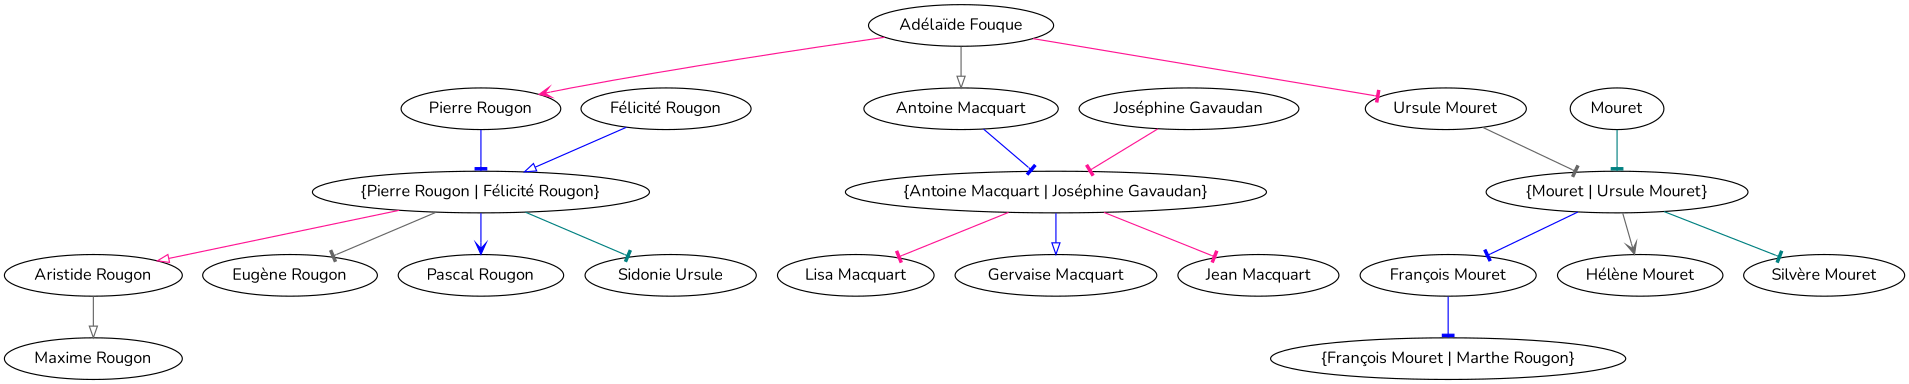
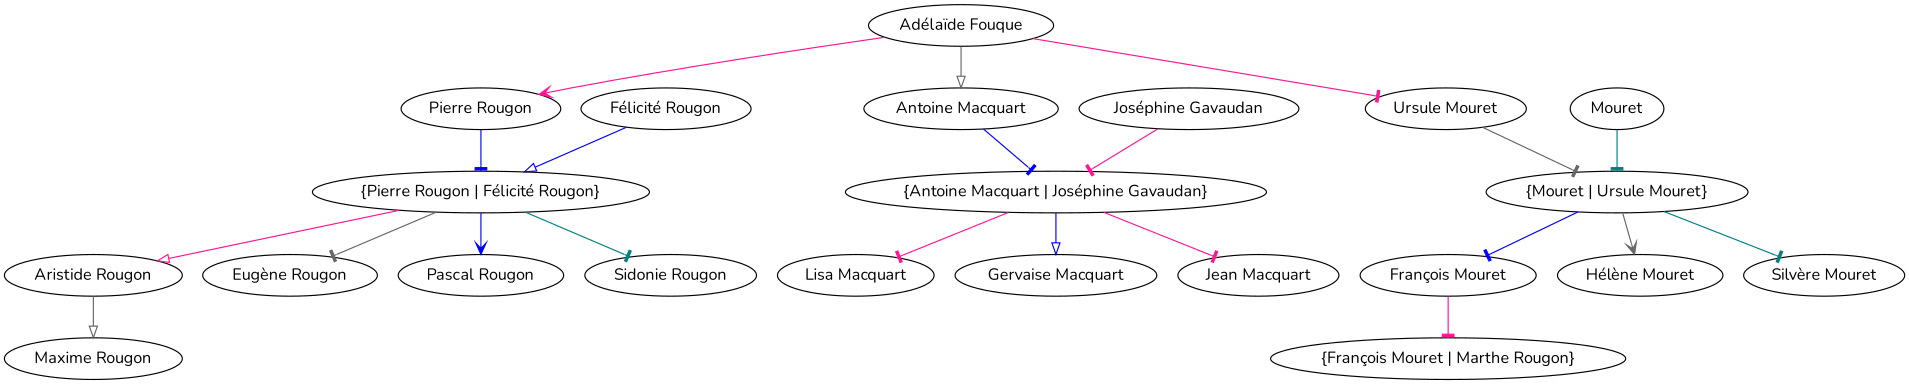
(671, 275) -> (671, 275)
(1448, 314) -> (1448, 314)
